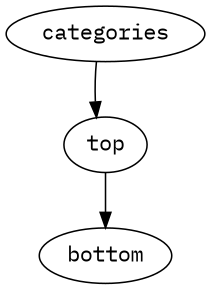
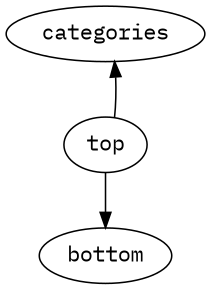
(95, 82) -> (116, 97)
